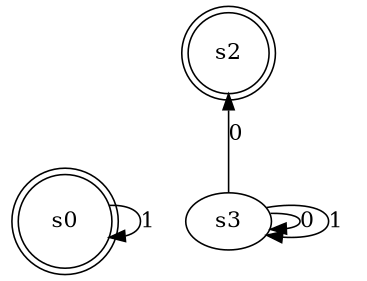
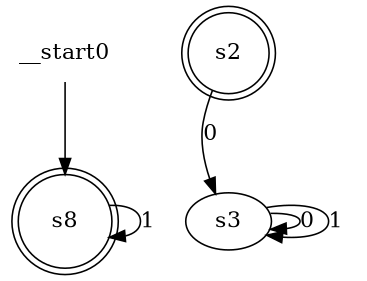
none -> (65, 53)
(229, 151) -> (202, 134)
(65, 221) -> (65, 221)
